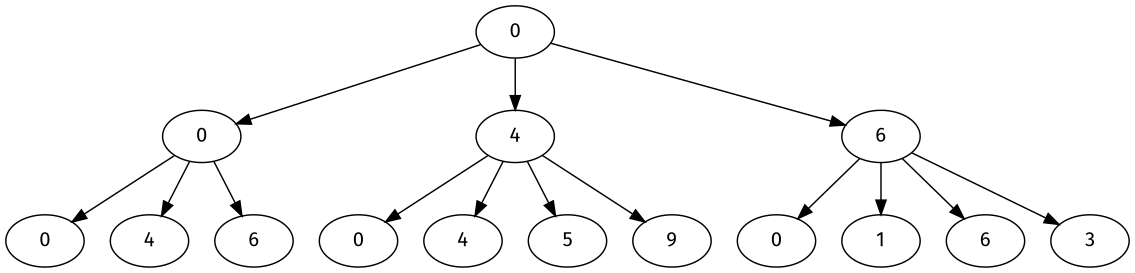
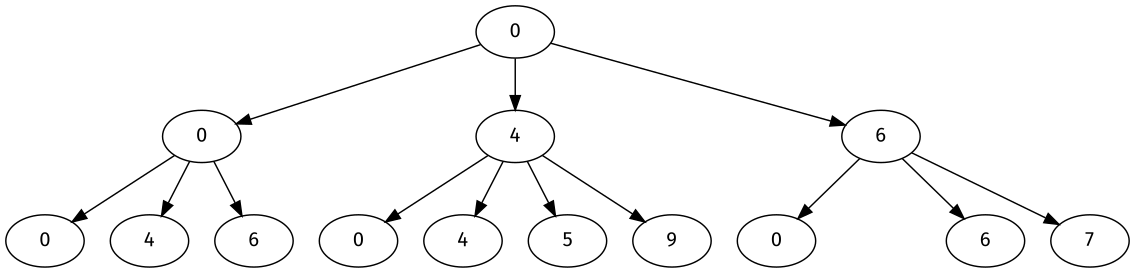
(881, 241) -> none
(1090, 241) -> (1090, 241)
